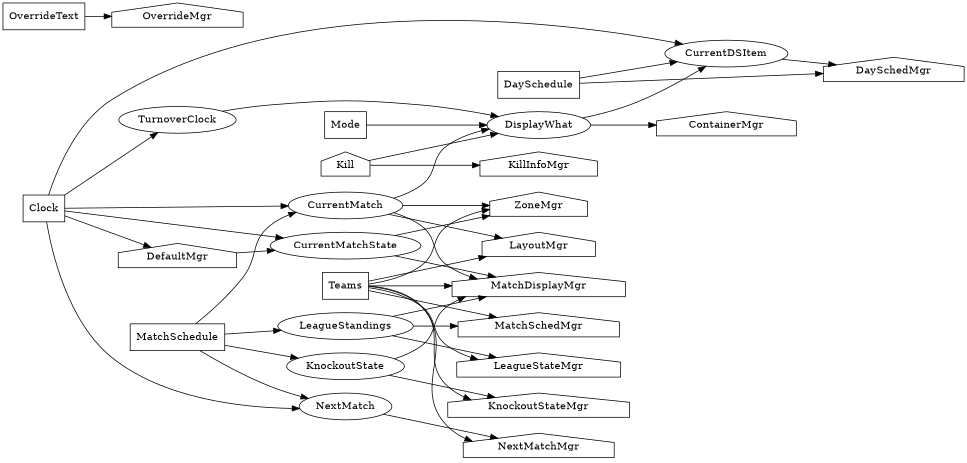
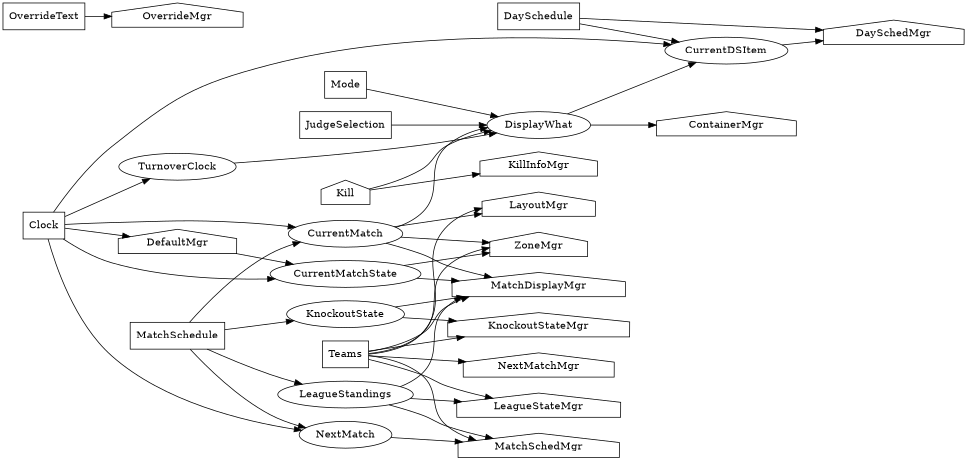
none -> (346, 125)
(437, 425) -> (423, 440)
